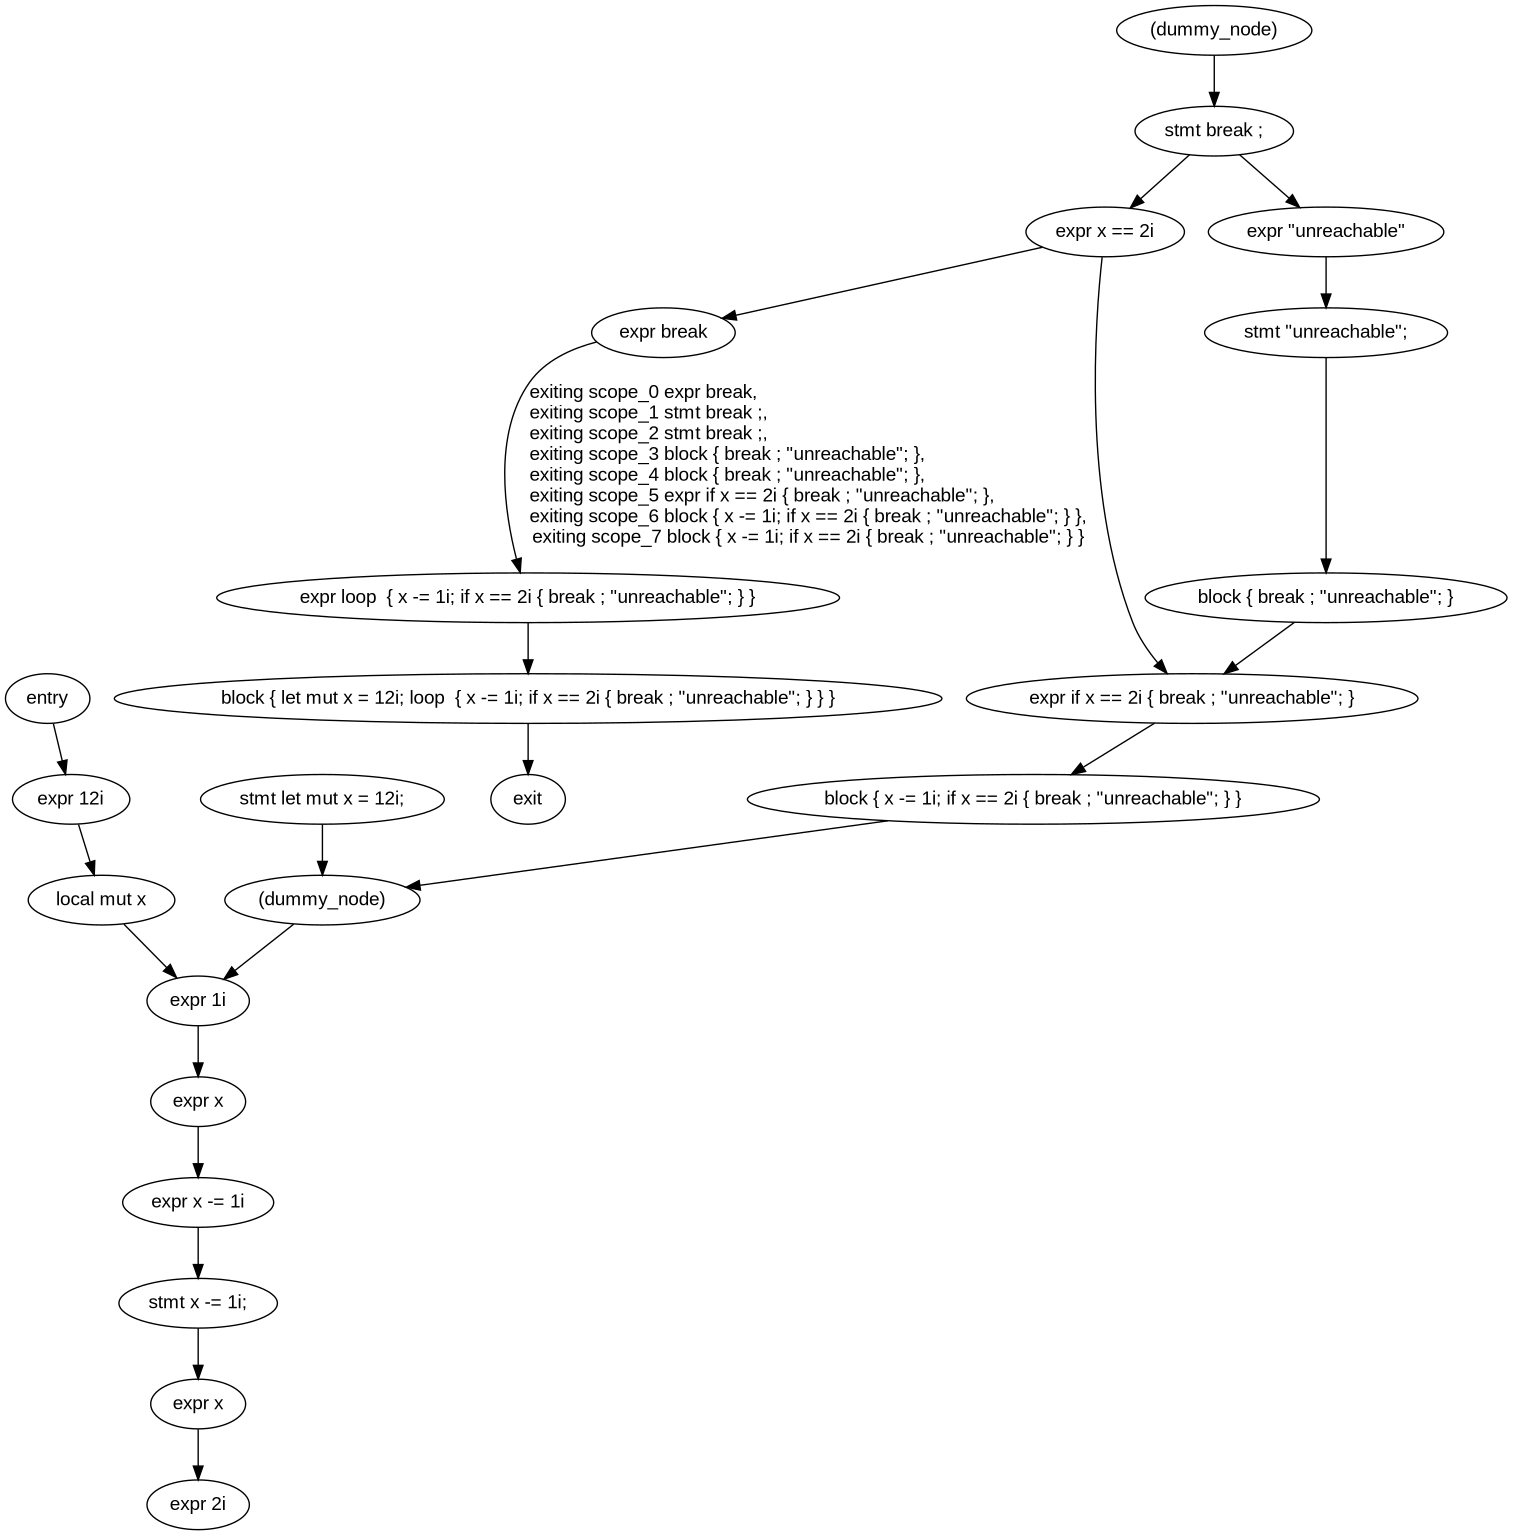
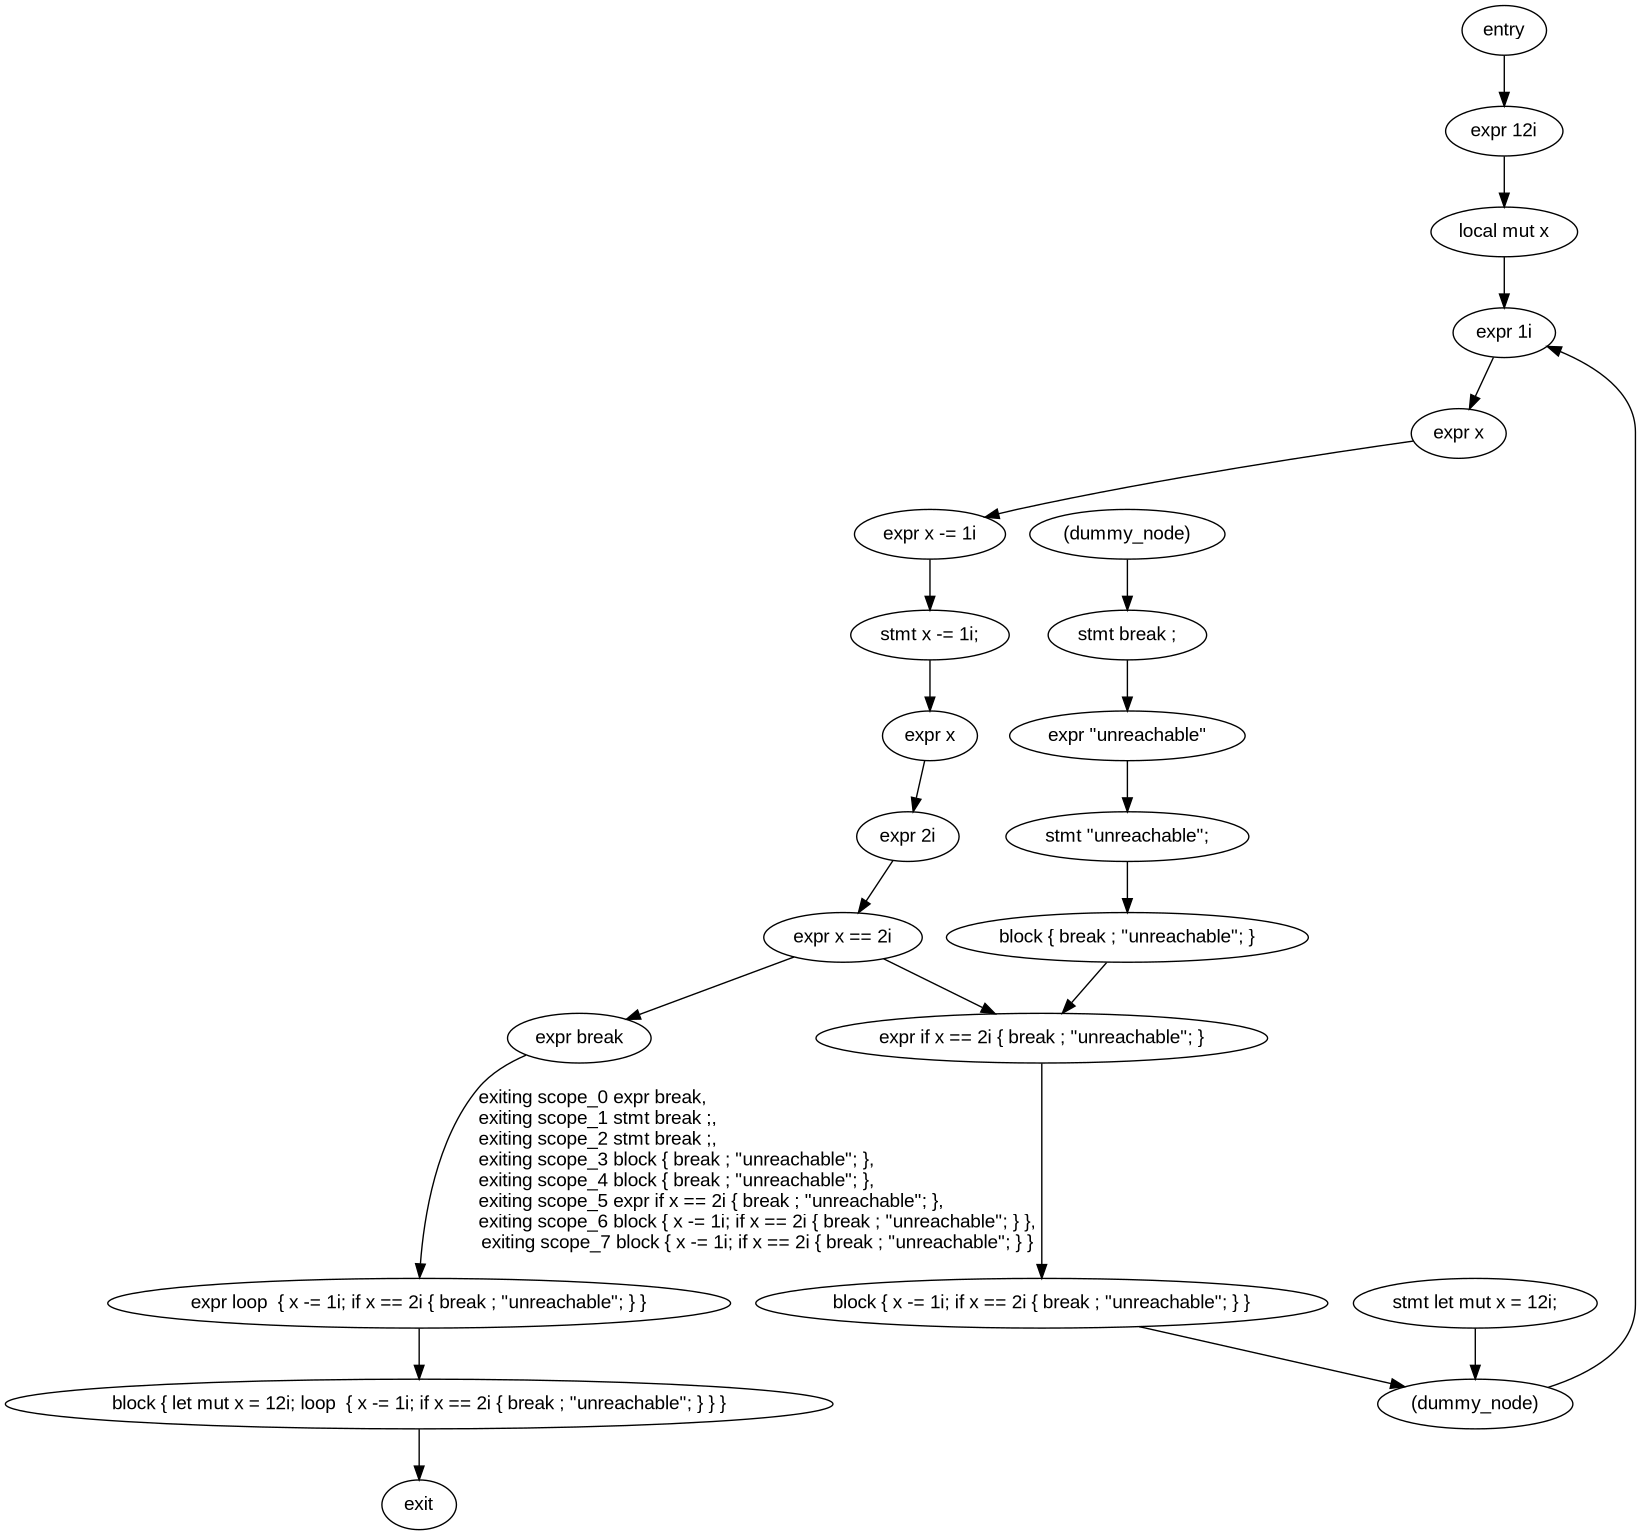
(1165, 177) -> (880, 881)
